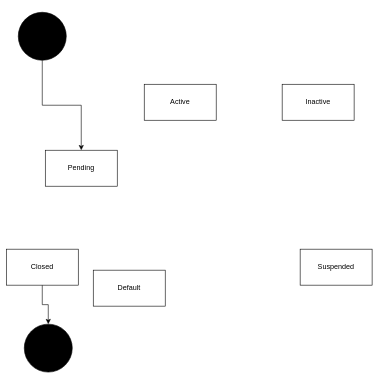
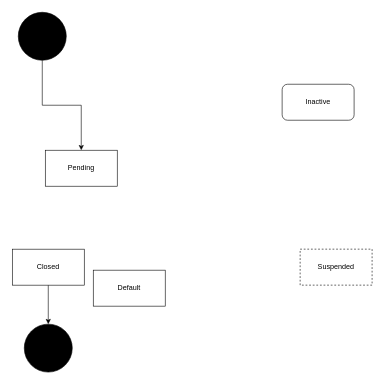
(180, 102) -> none
(318, 102) -> (318, 102)
(42, 267) -> (48, 267)
(336, 267) -> (336, 267)
